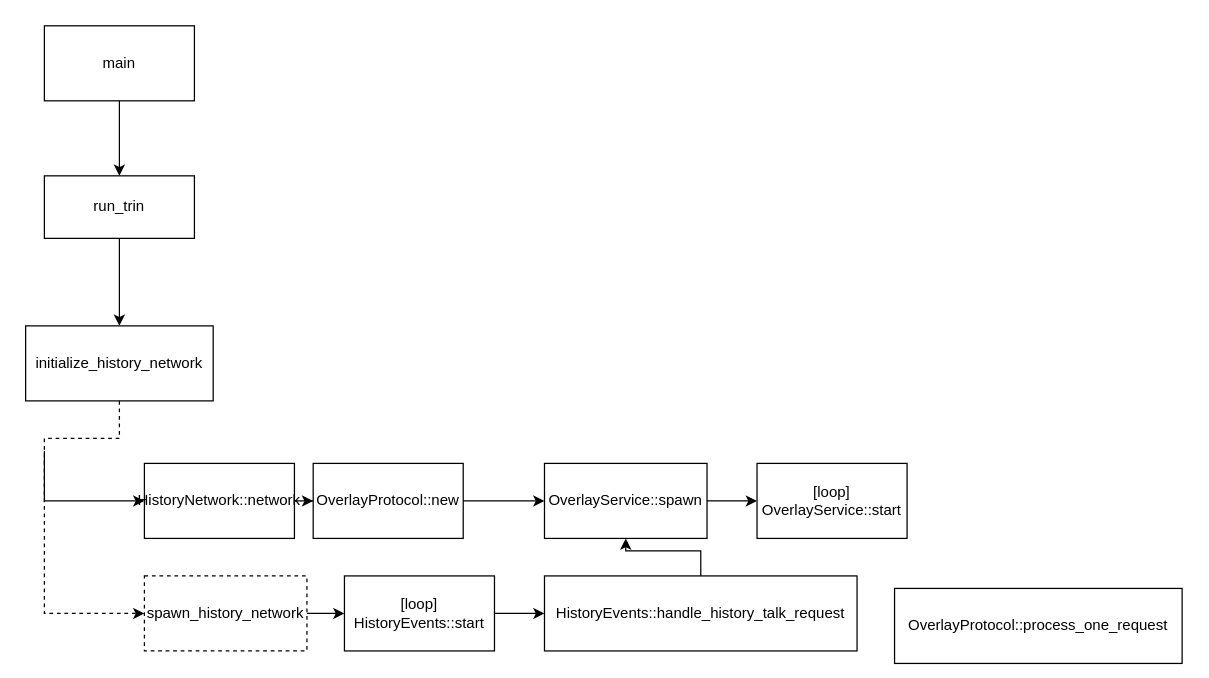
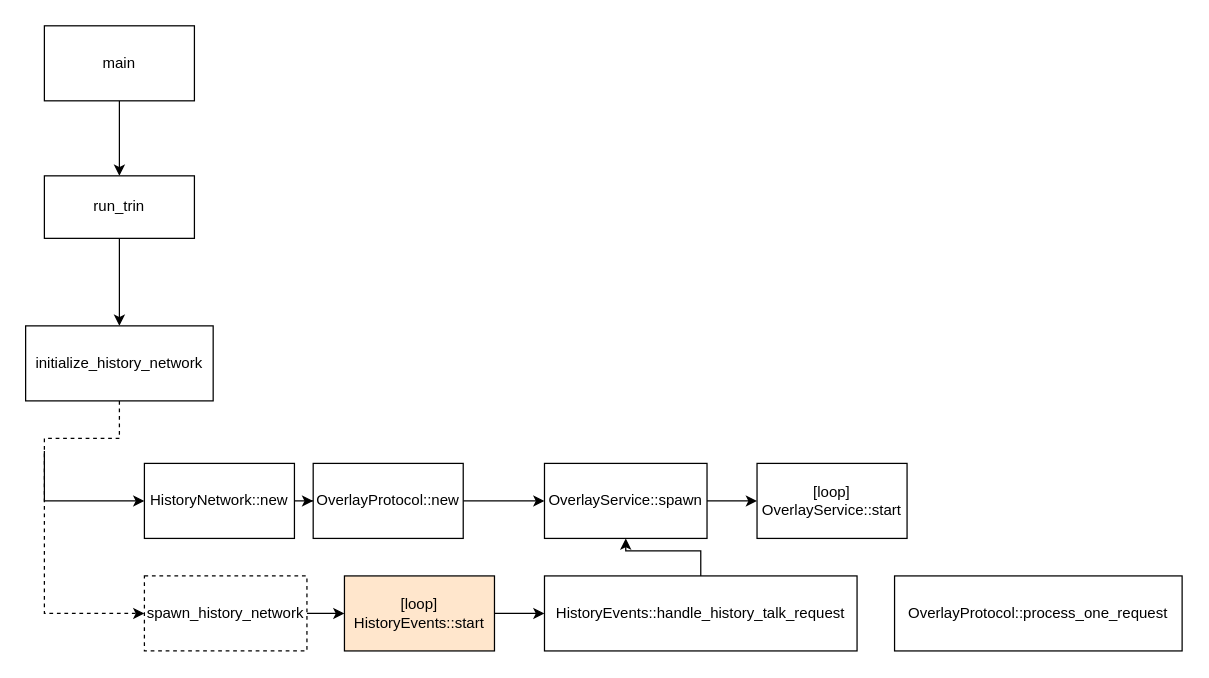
(219, 501) -> (219, 501)
(419, 613) -> (419, 613)
(1038, 626) -> (1038, 613)
